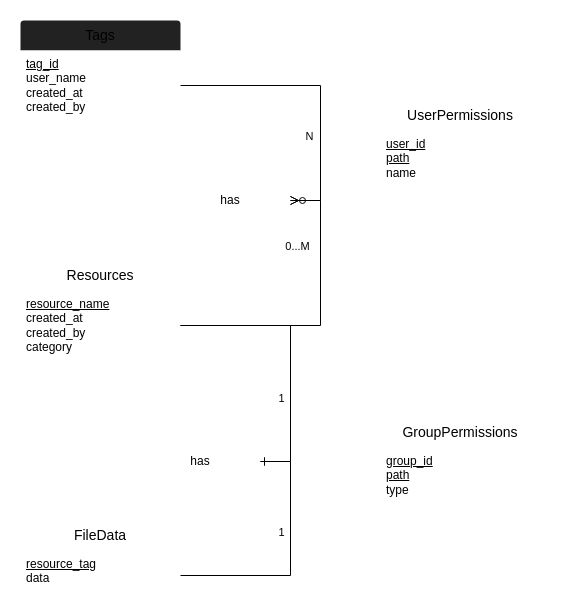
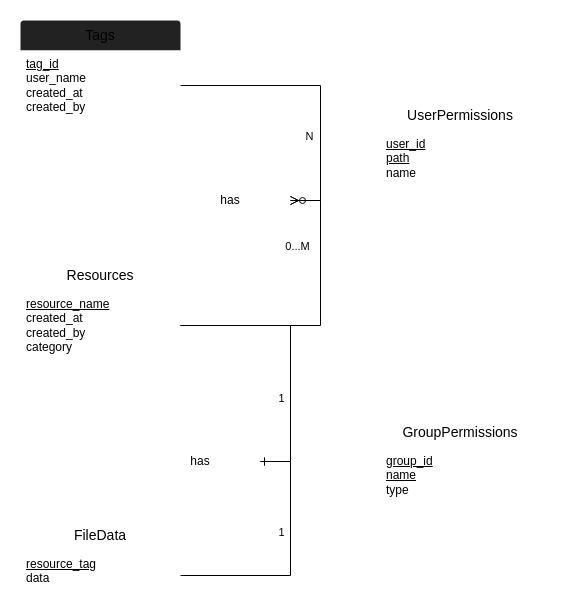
(412, 476) -> (412, 476)
